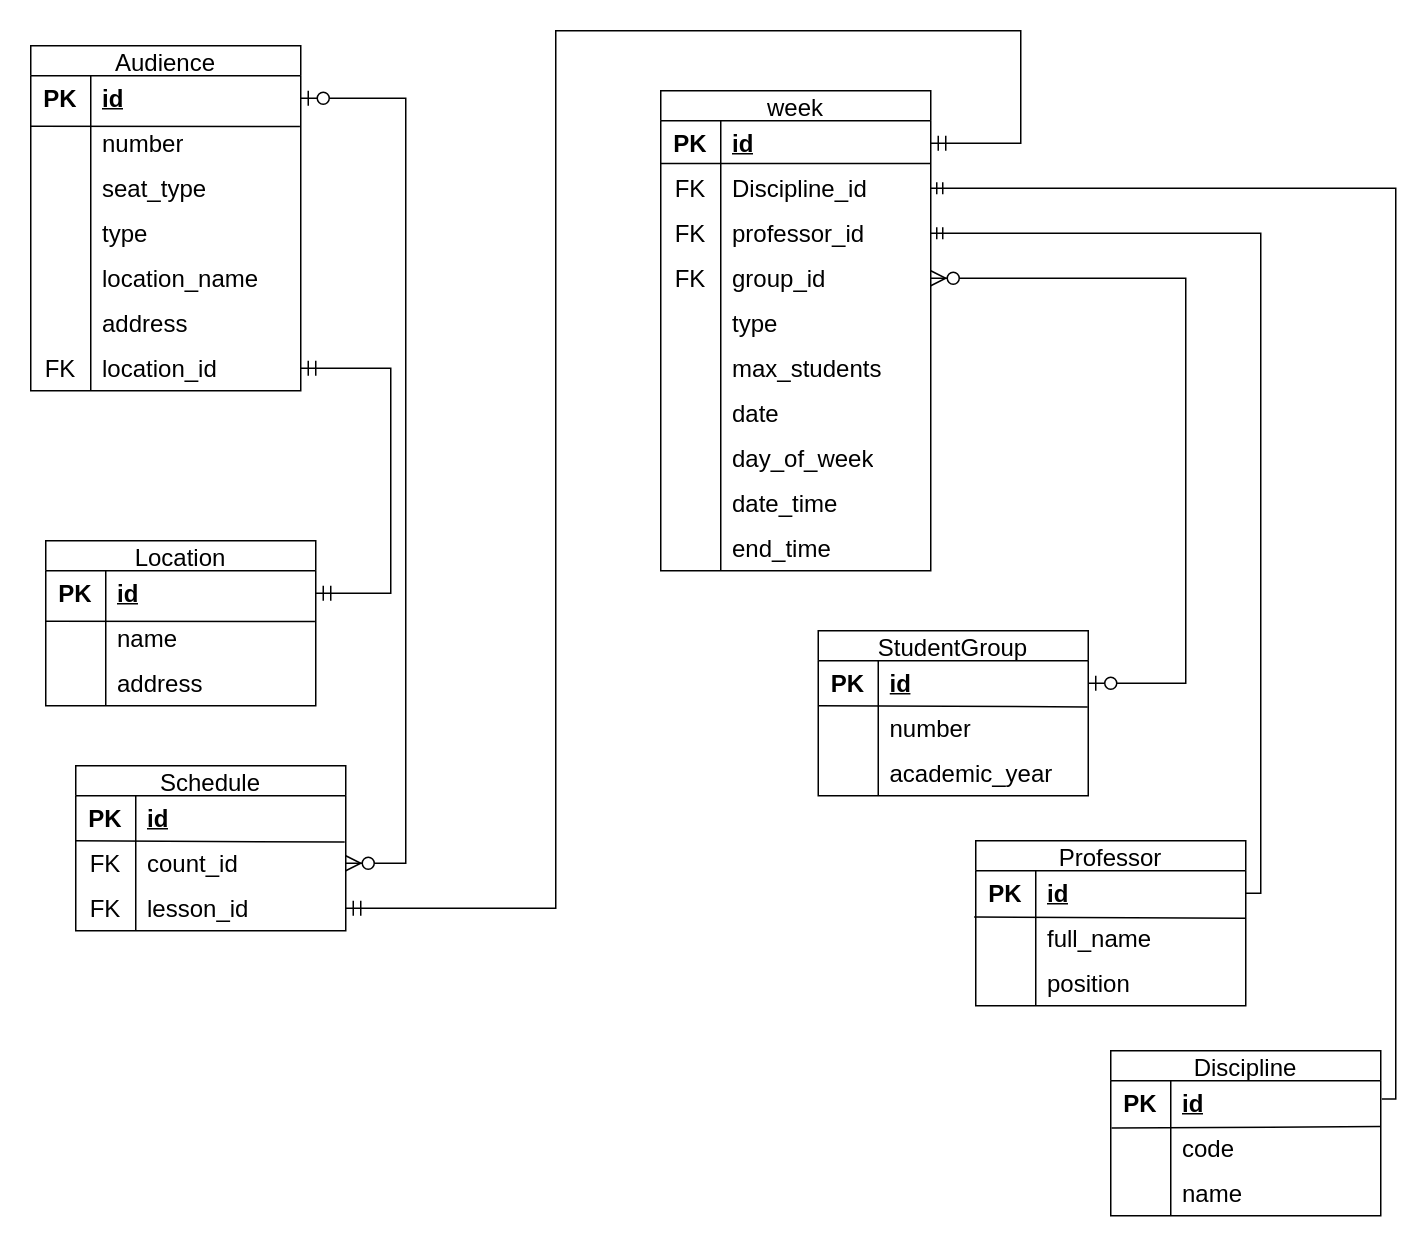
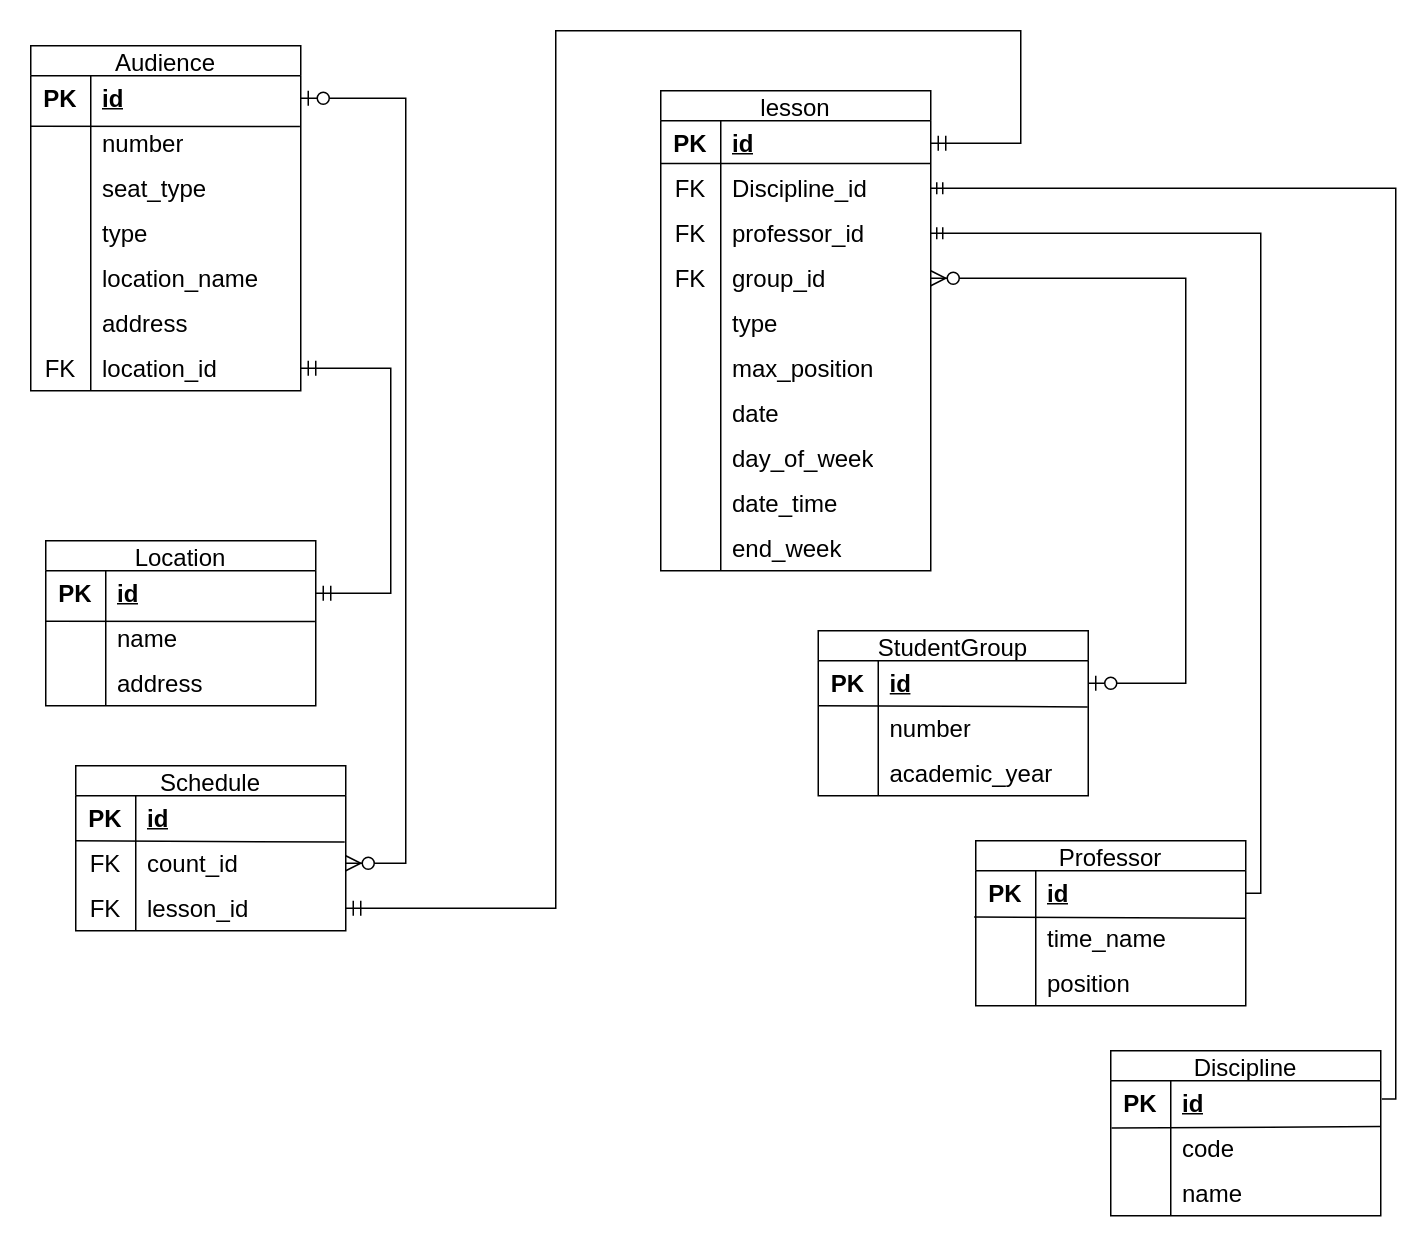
(795, 108) -> (795, 108)
(813, 368) -> (807, 368)
(783, 548) -> (787, 548)
(1102, 938) -> (1105, 938)
